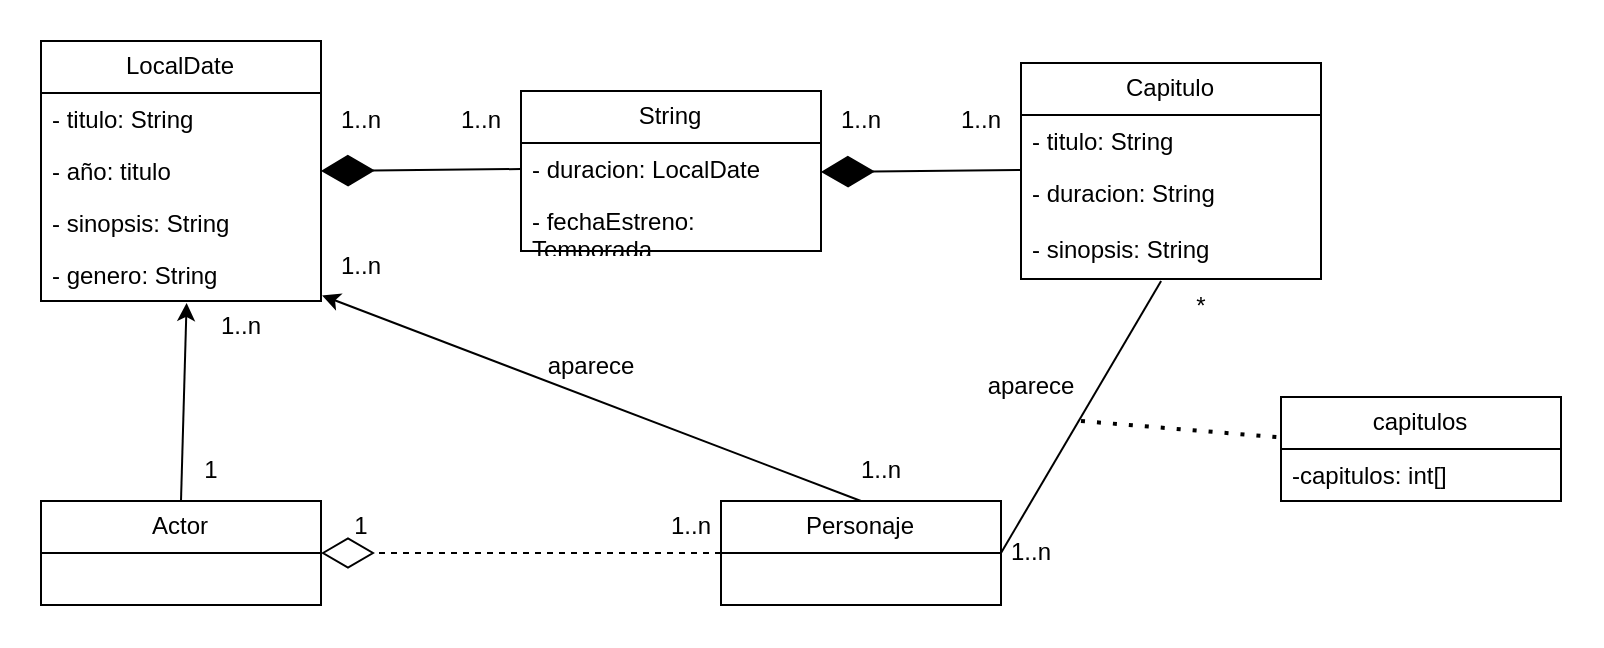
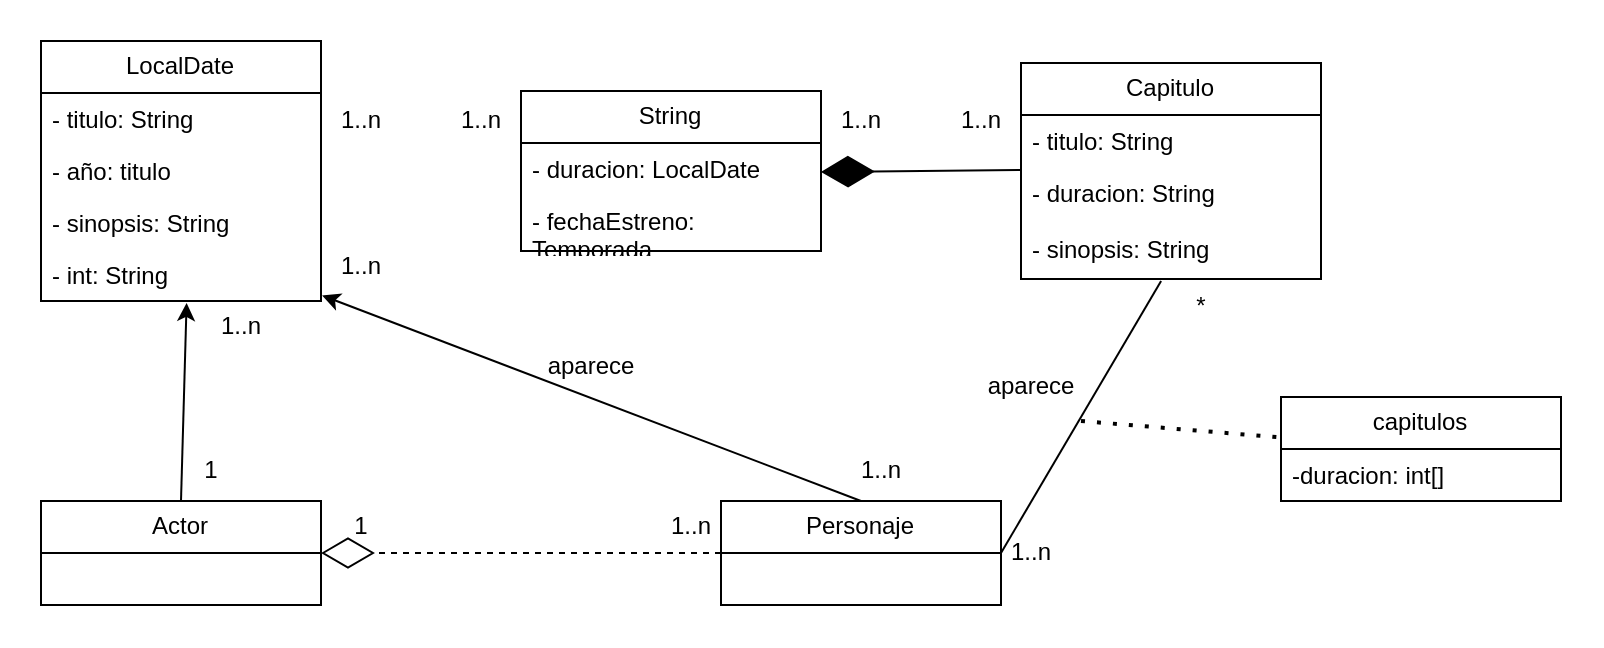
(447, 170) -> none
(148, 277) -> (125, 277)
(1392, 477) -> (1388, 477)
